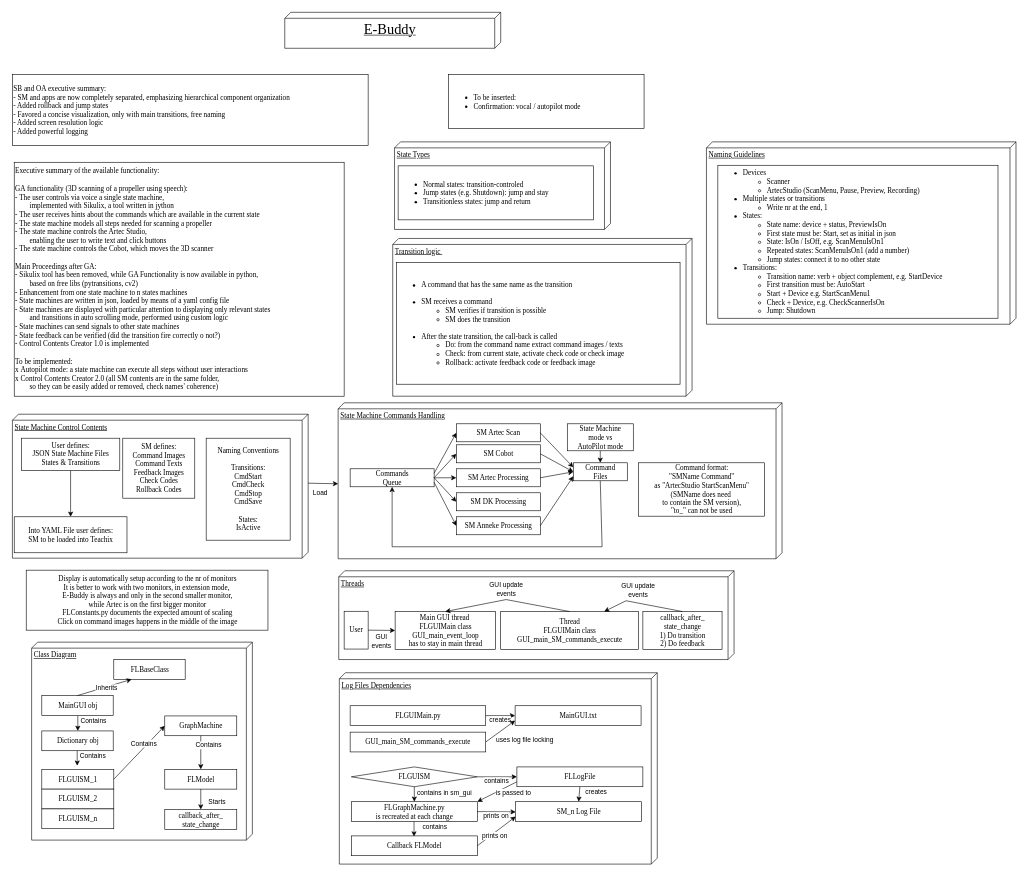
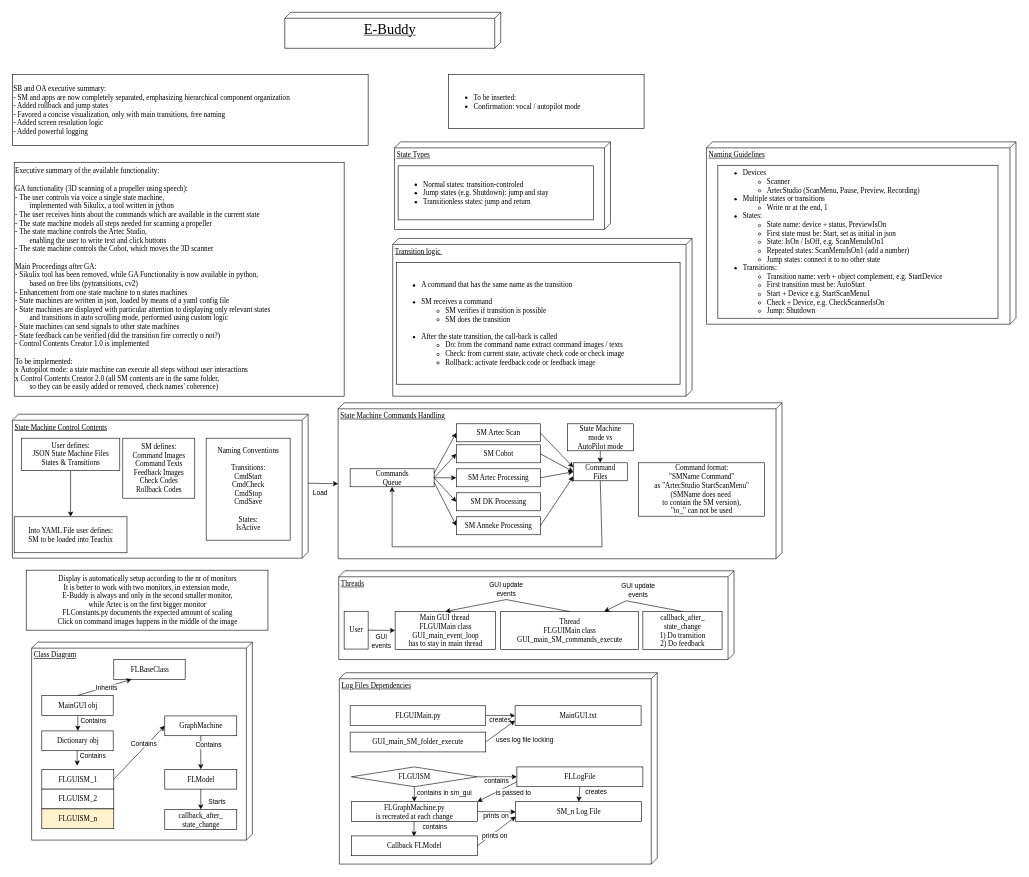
(418, 743) -> (418, 743)
(78, 819) -> (78, 819)
